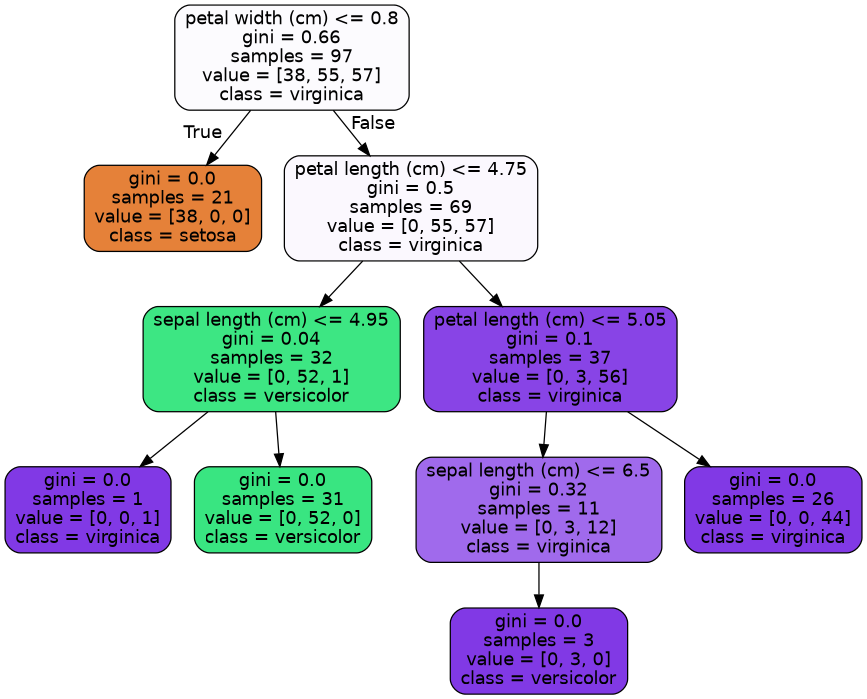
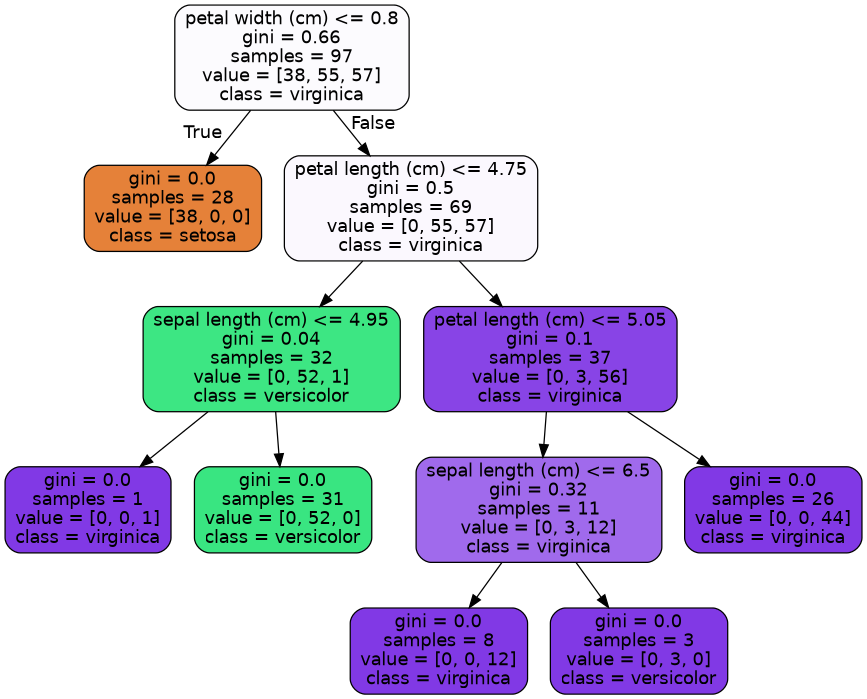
(173, 208) -> (173, 208)
none -> (439, 651)
